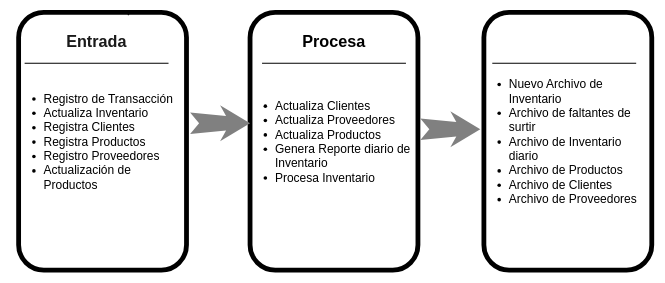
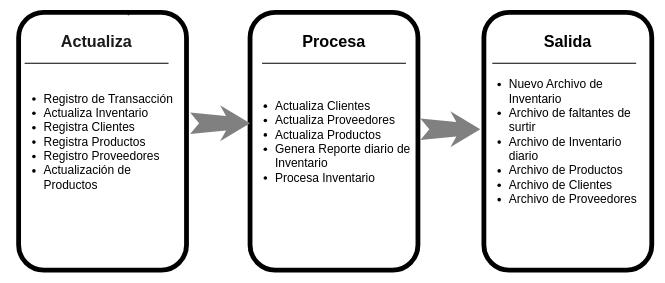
(96, 42) -> (96, 42)
none -> (568, 42)
